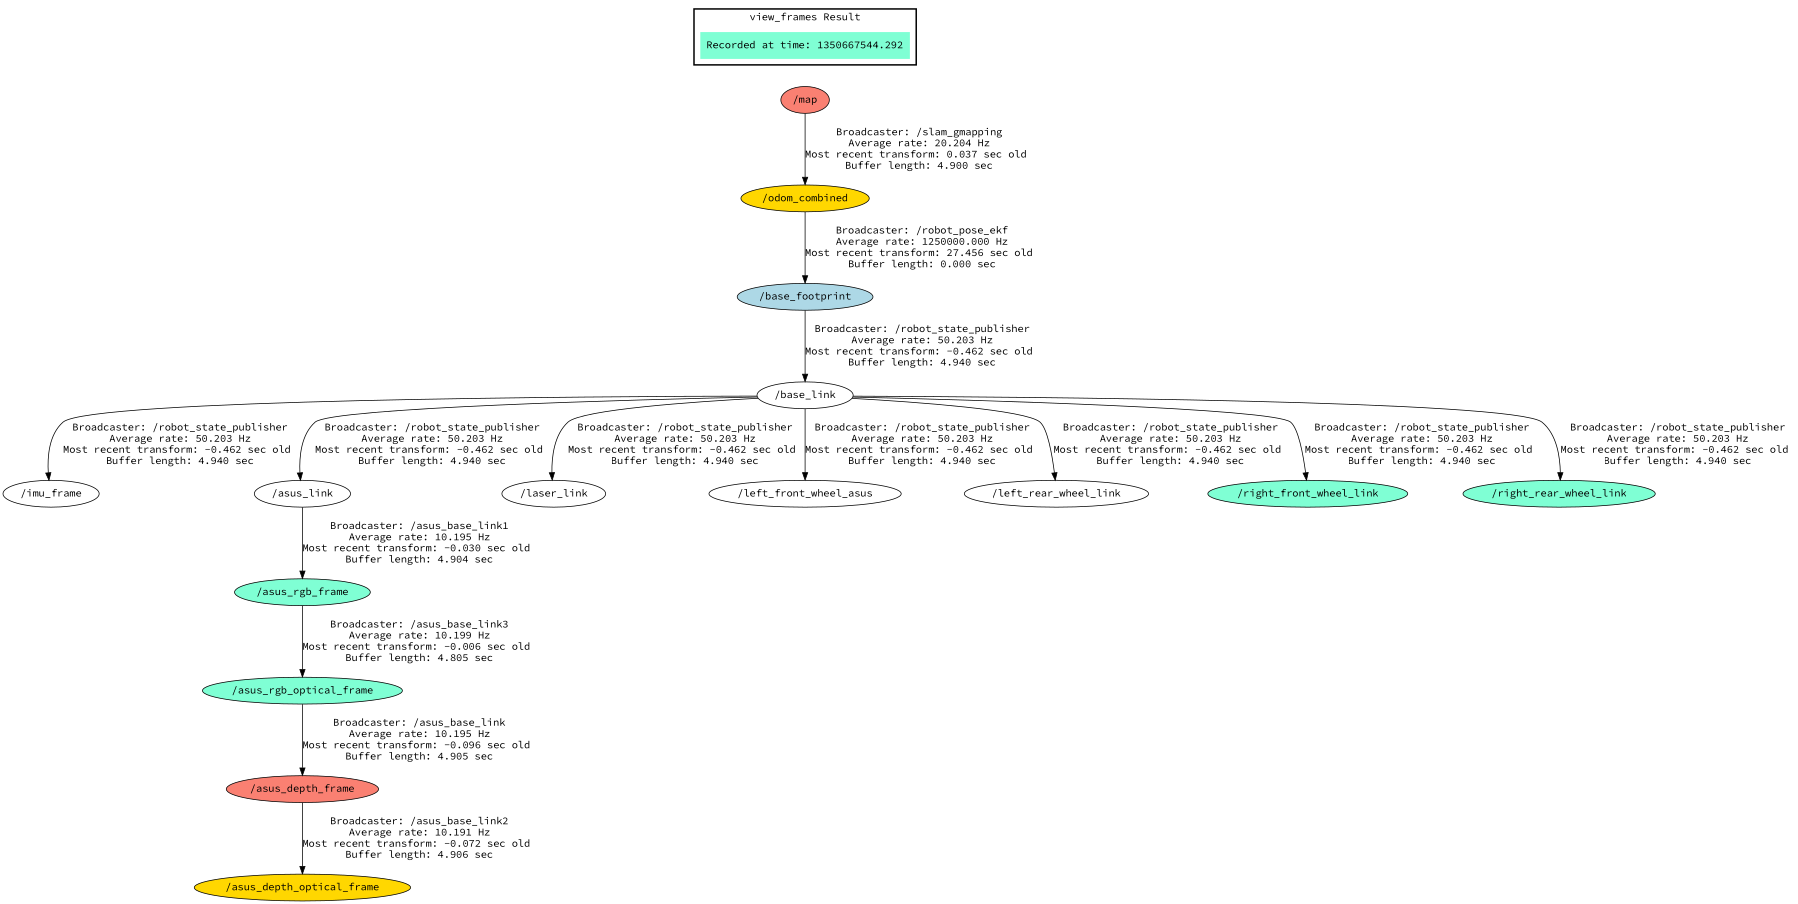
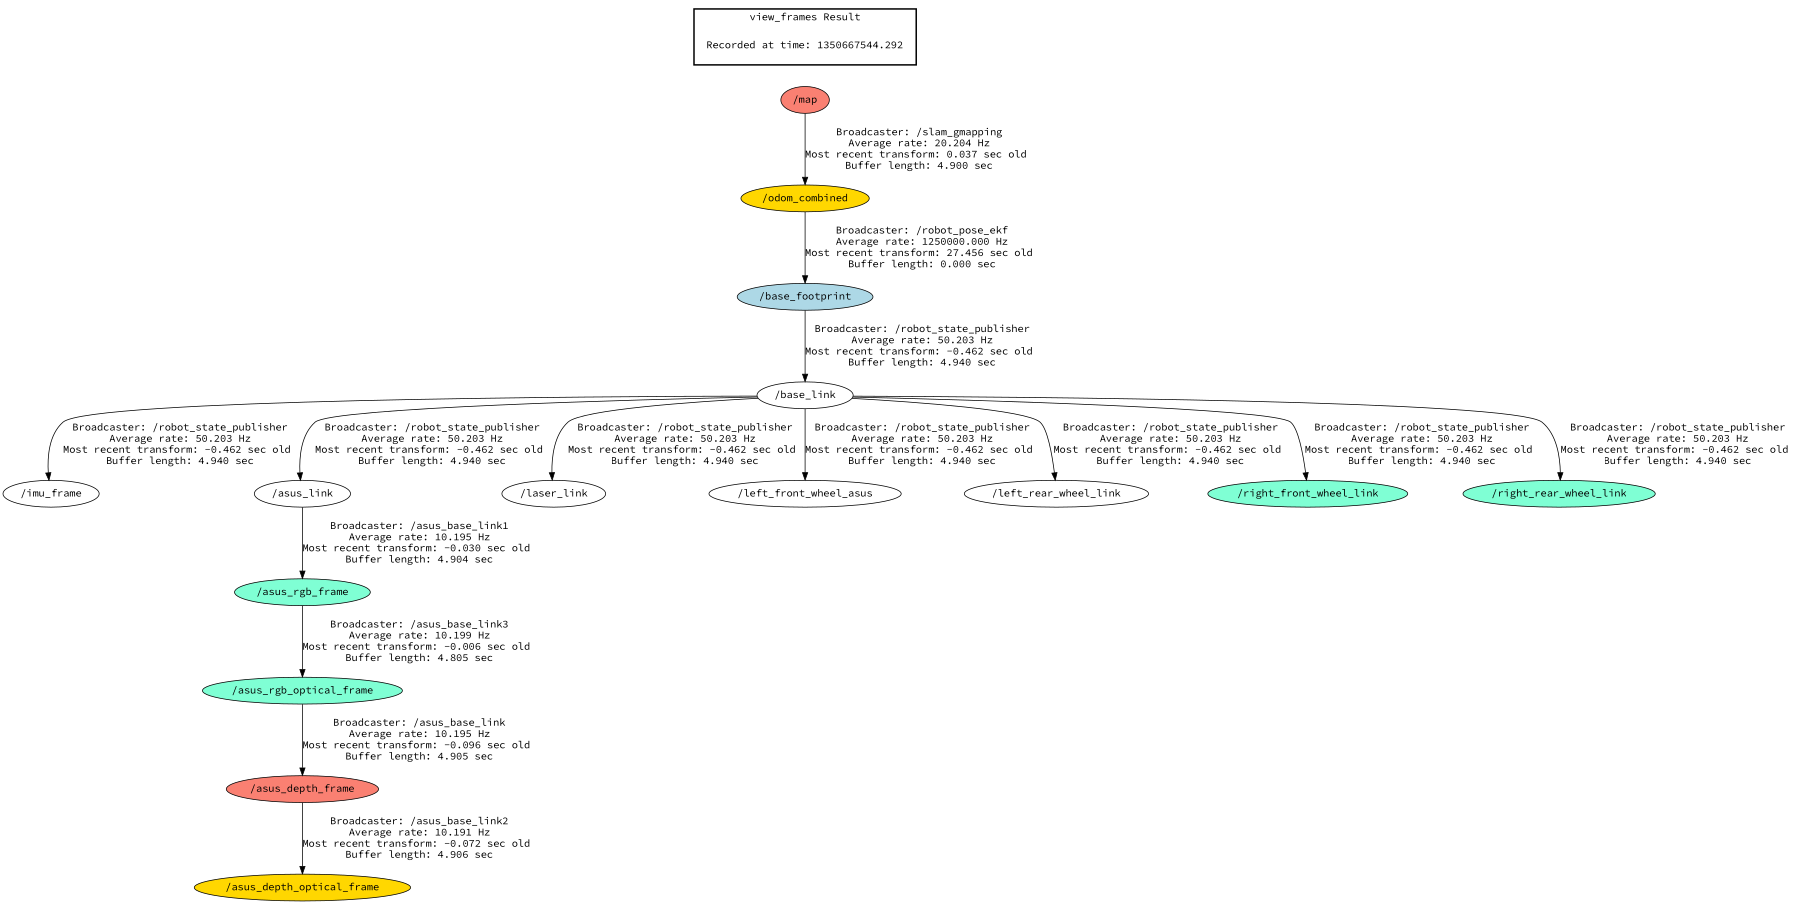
(805, 45) -> (805, 45)
